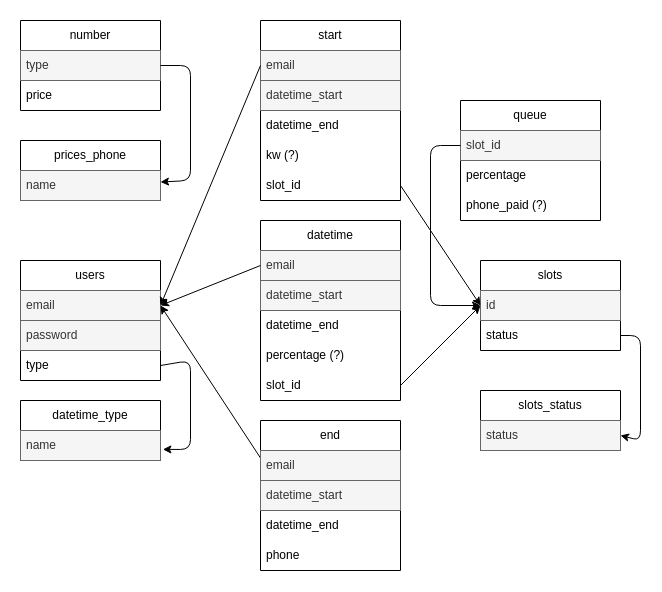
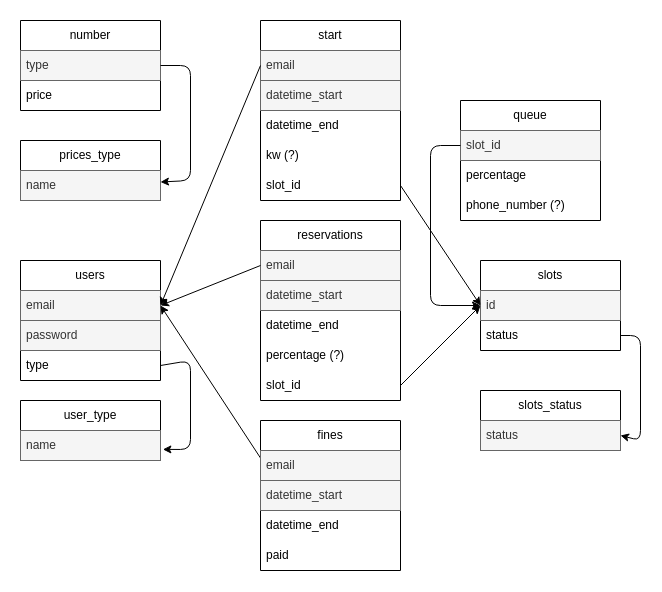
(91, 156) -> (91, 156)
(510, 206) -> (519, 206)
(331, 236) -> (331, 236)
(91, 416) -> (91, 416)
(331, 436) -> (331, 436)
(283, 556) -> (278, 556)
